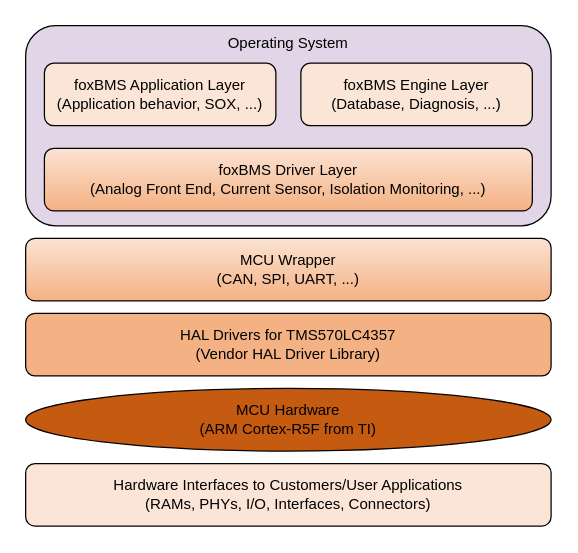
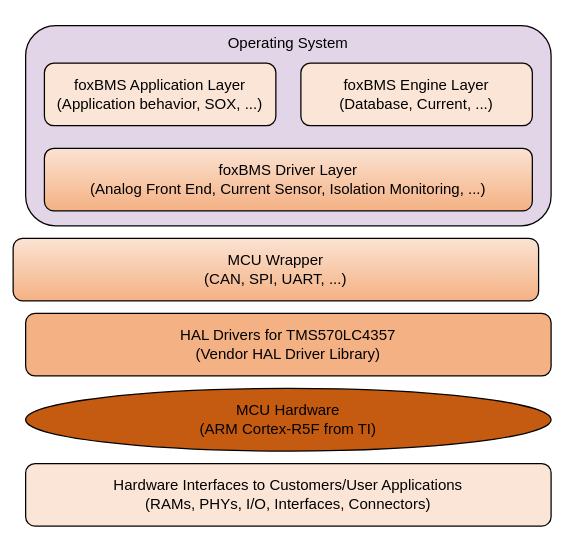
(416, 94) -> (416, 94)
(288, 269) -> (276, 269)
